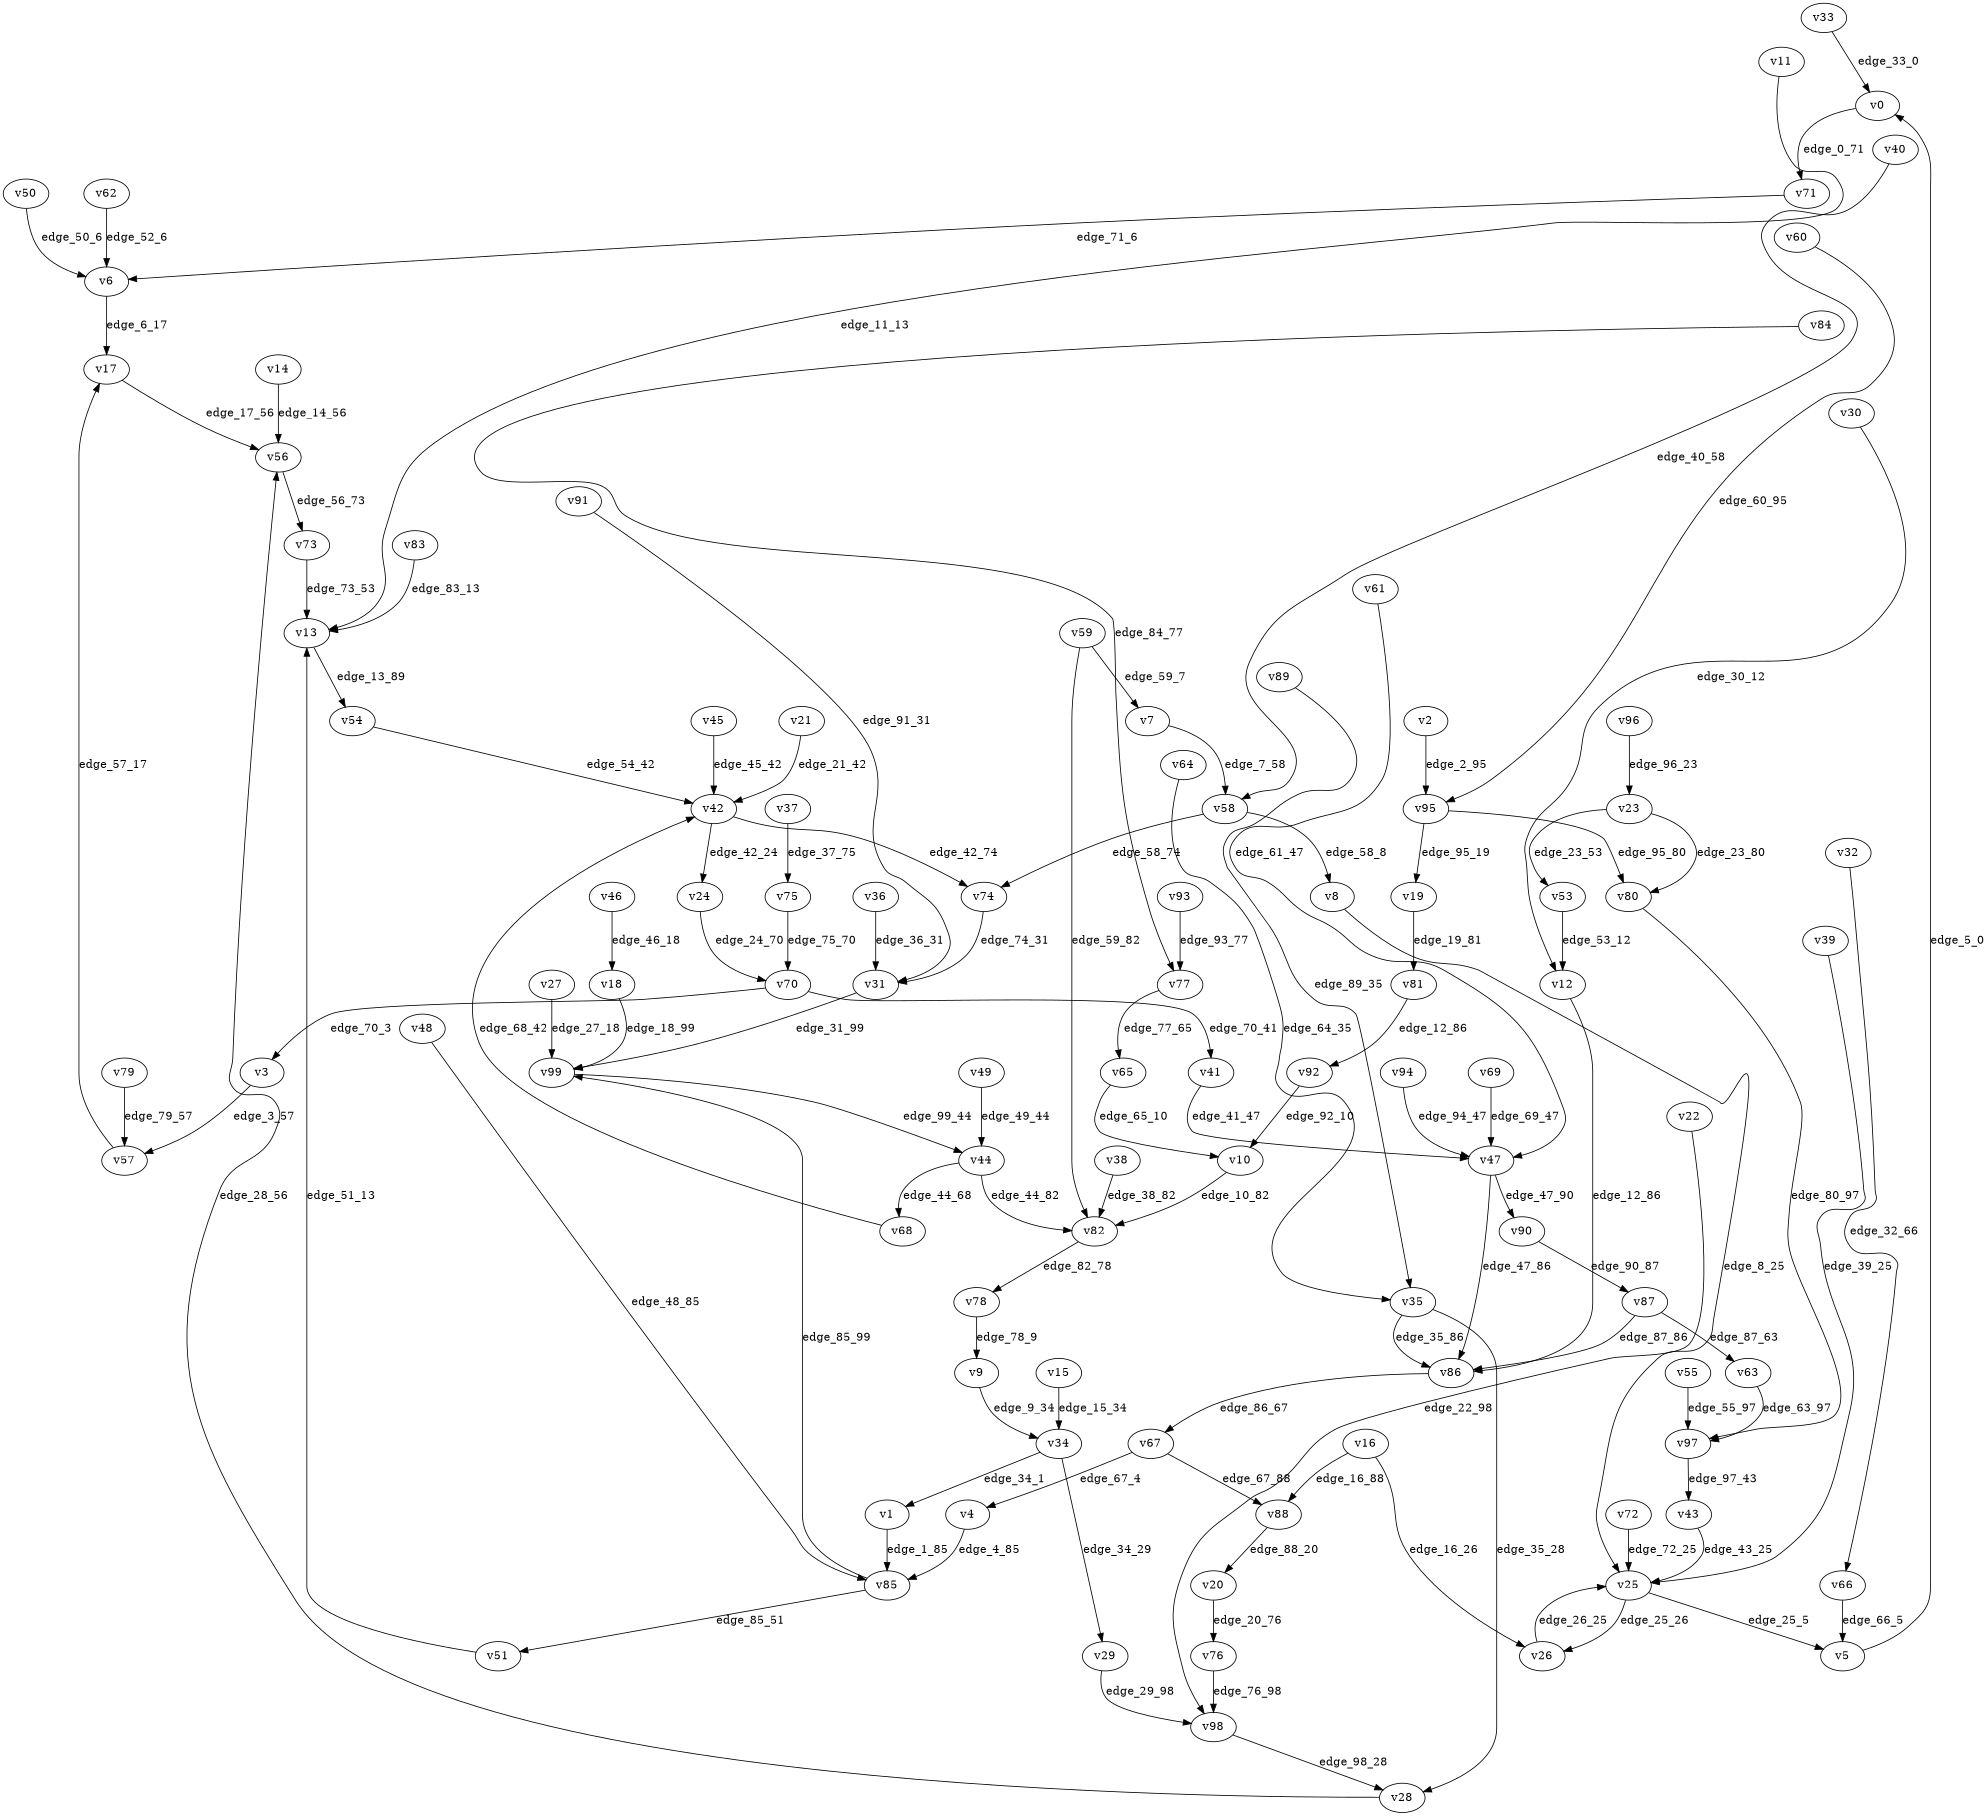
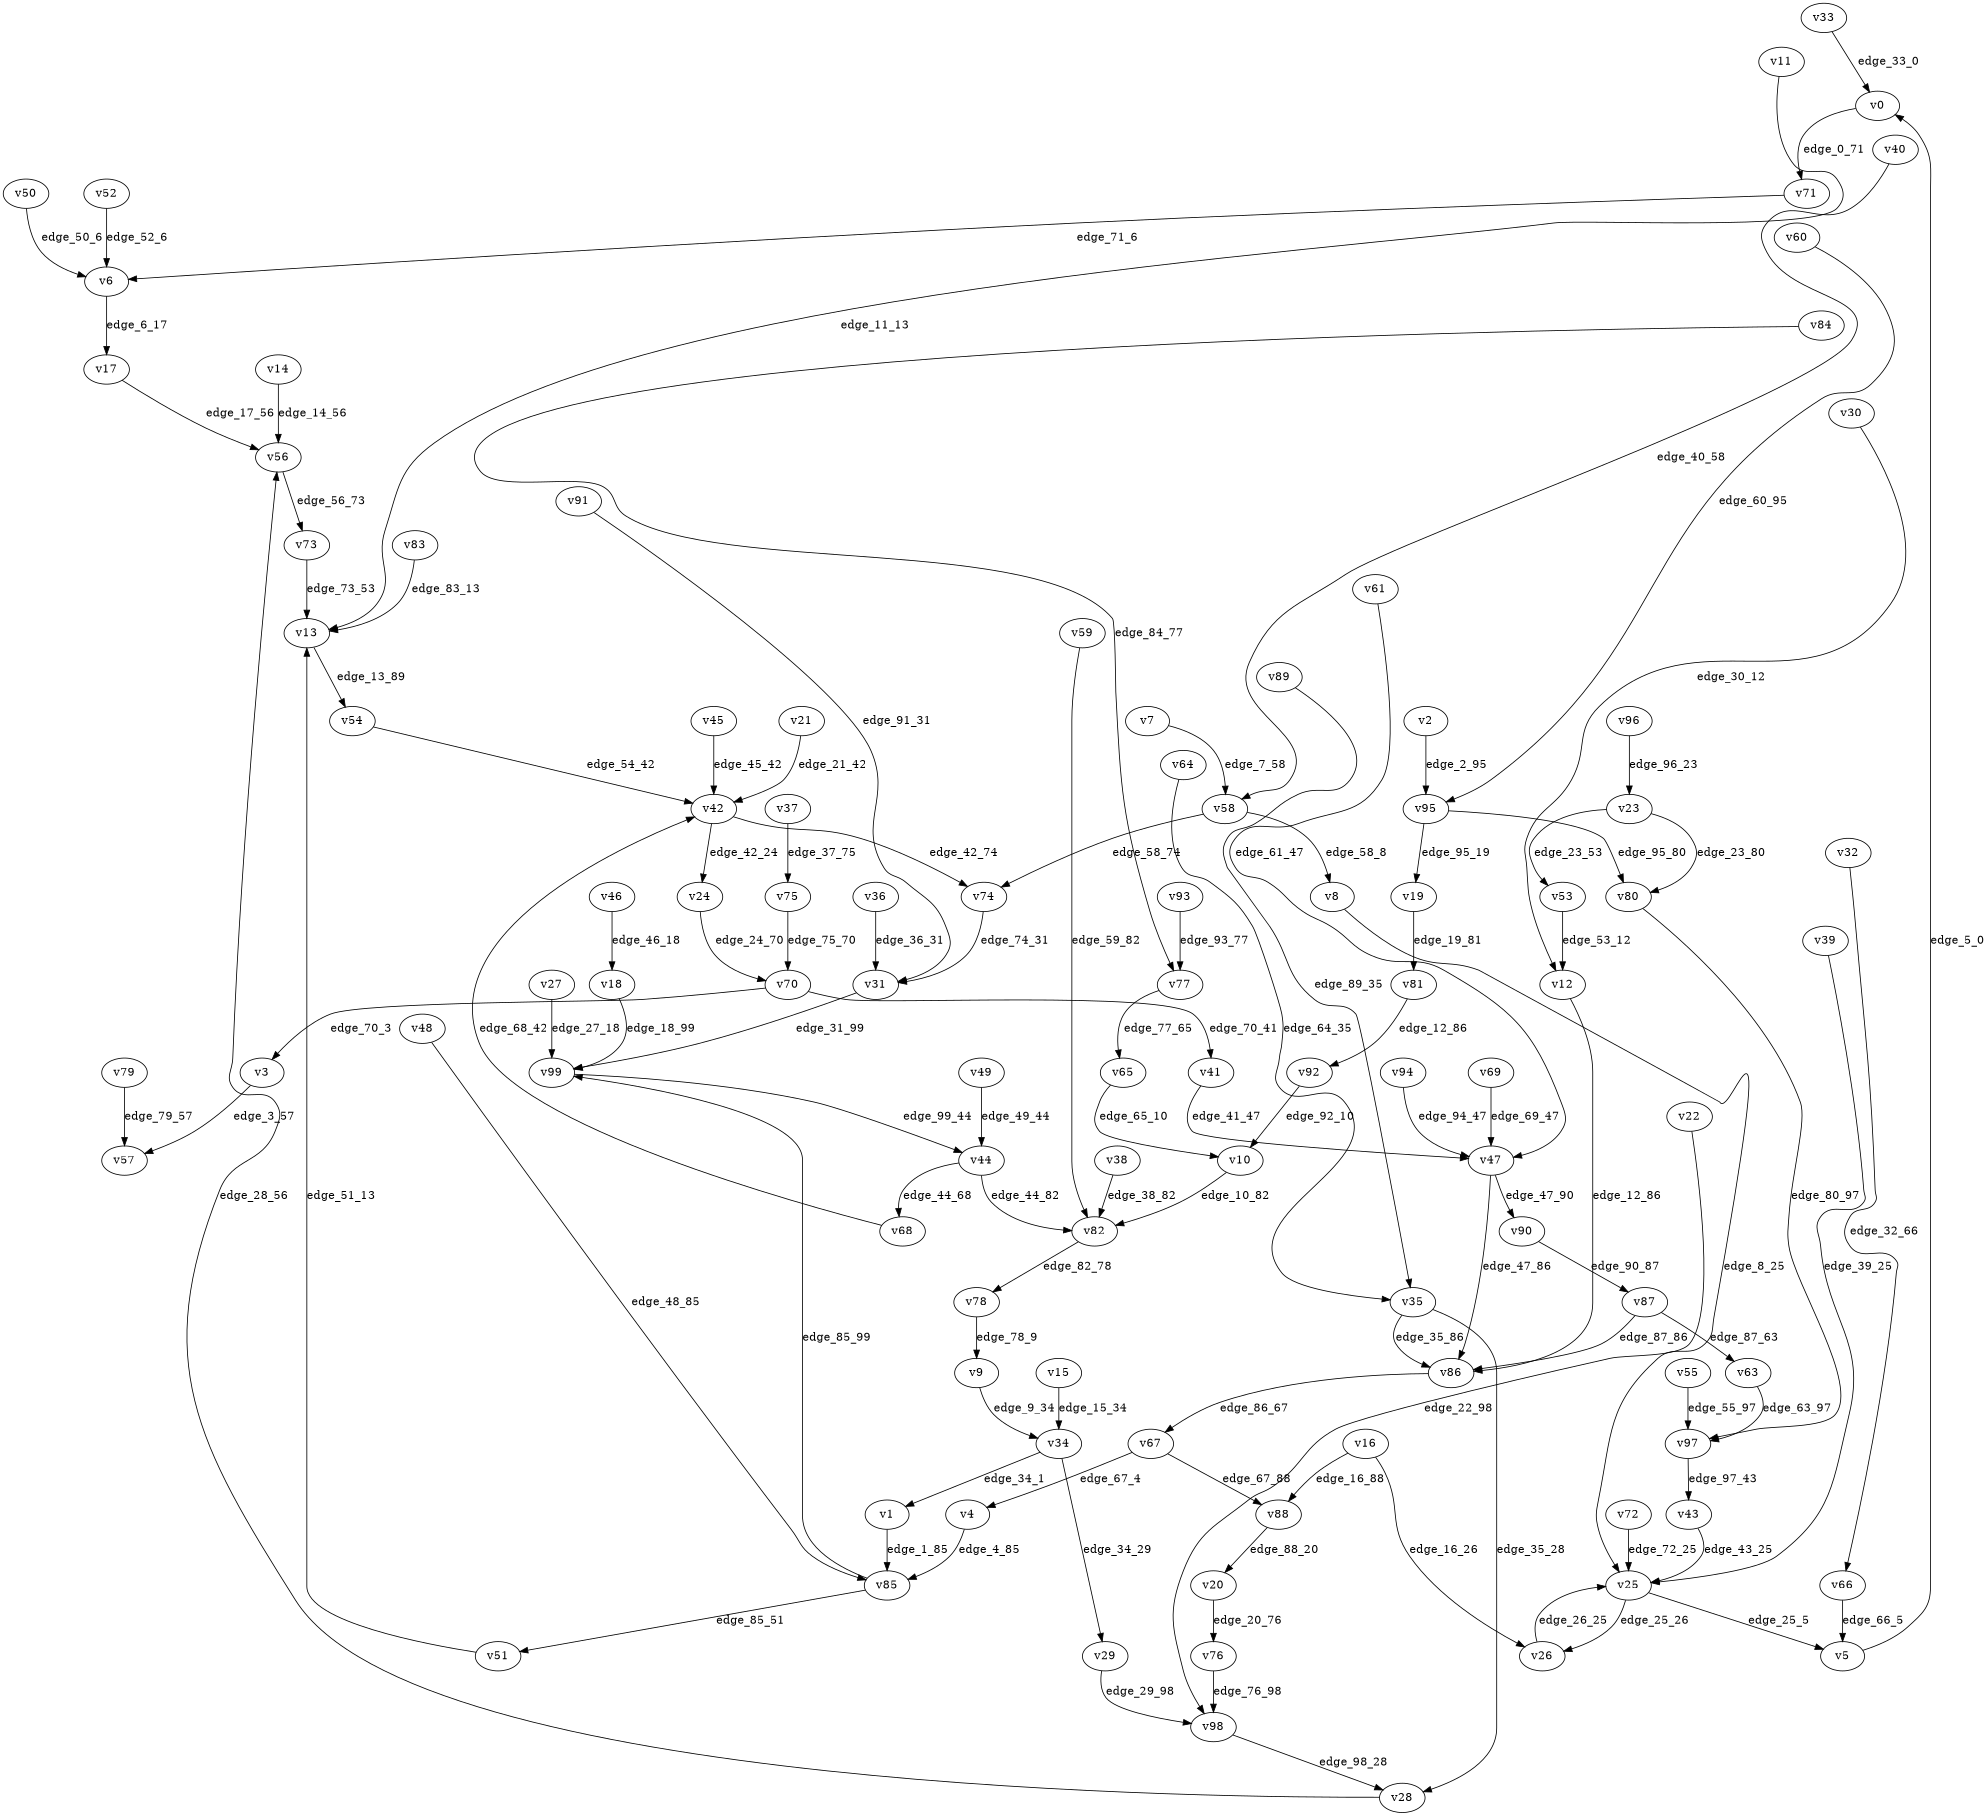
(107, 194) -> (107, 194)
(1111, 671) -> none
(79, 773) -> none
